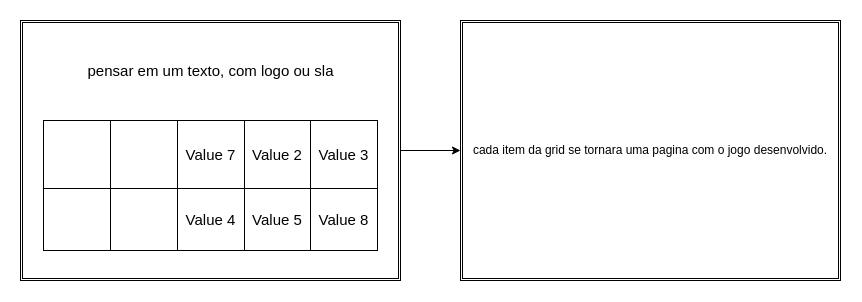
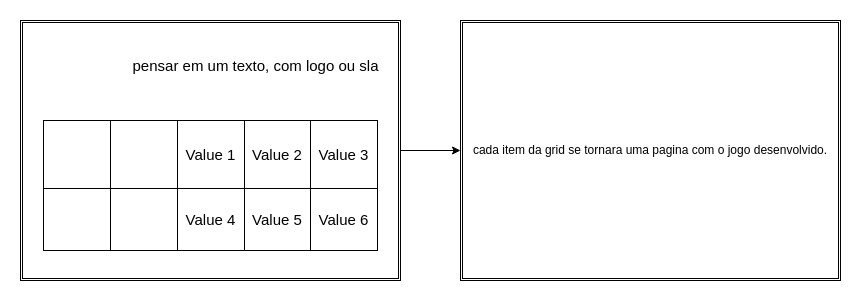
(211, 71) -> (256, 66)
(211, 155) -> (211, 155)
(344, 220) -> (344, 220)
